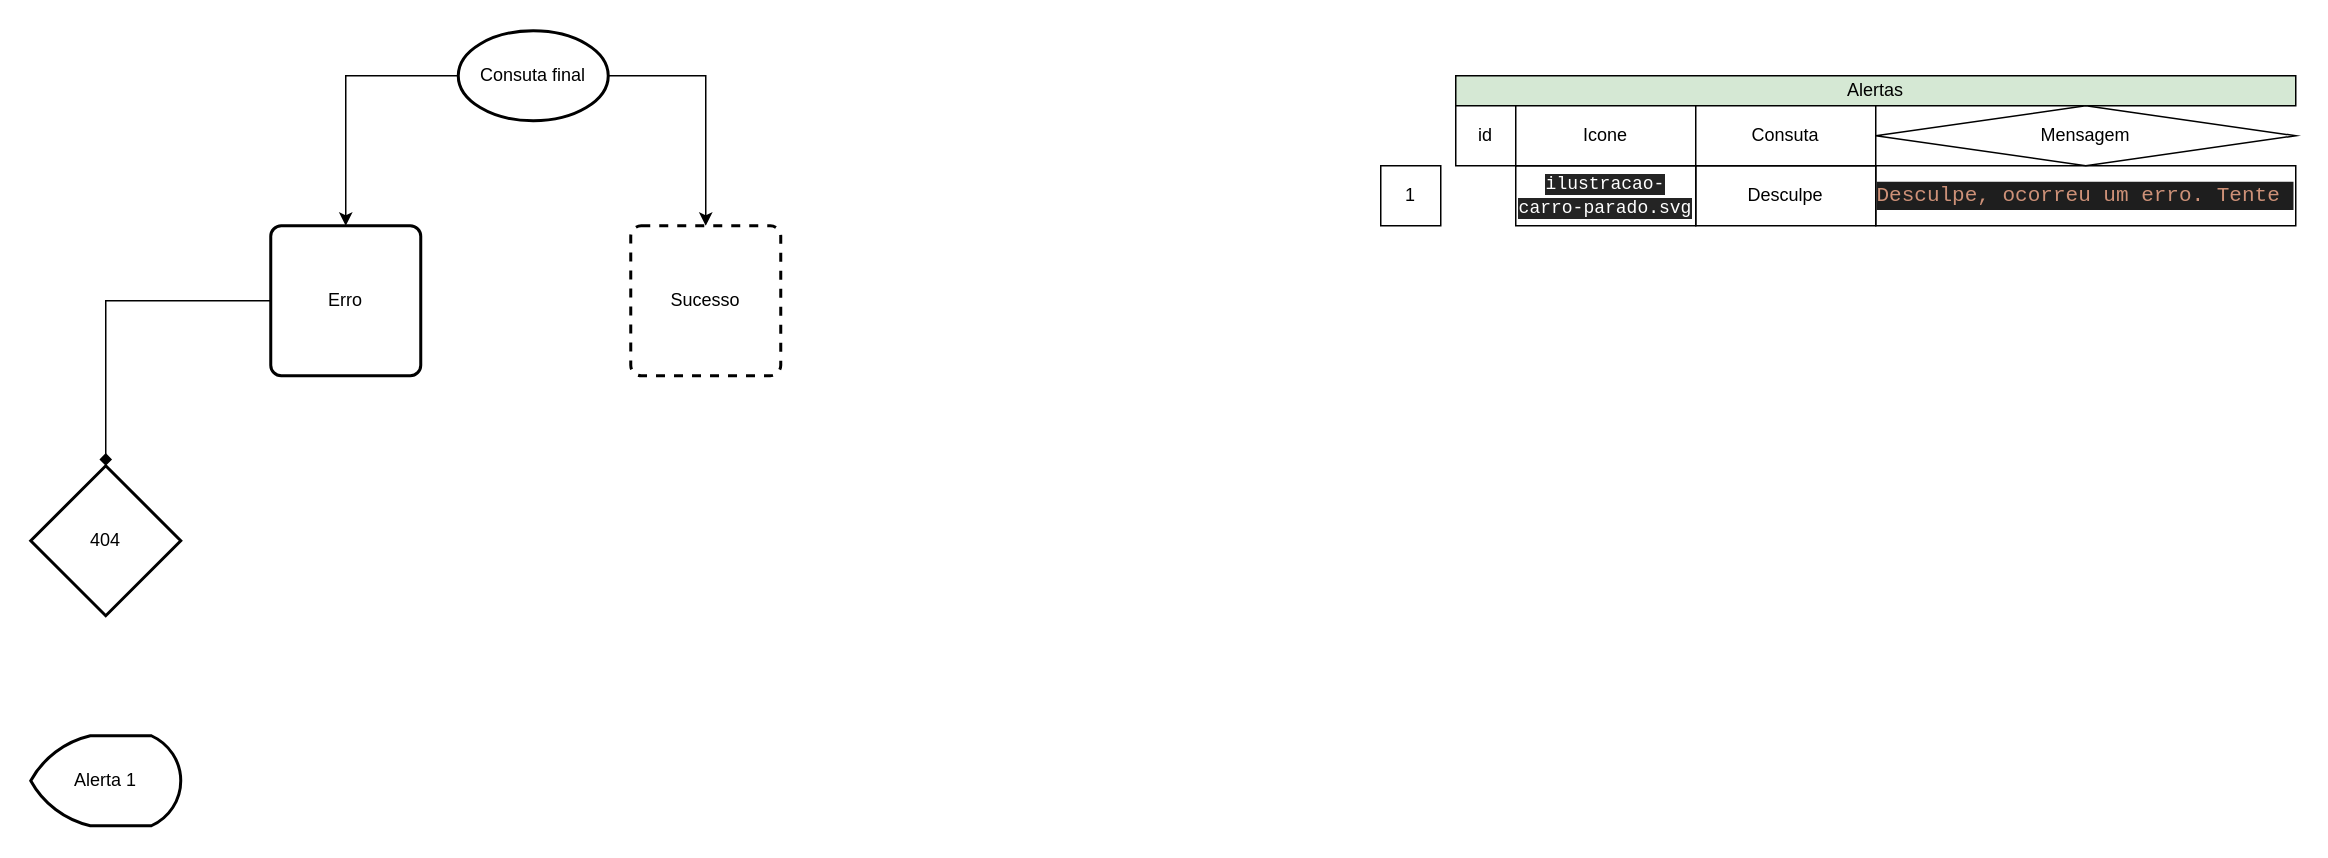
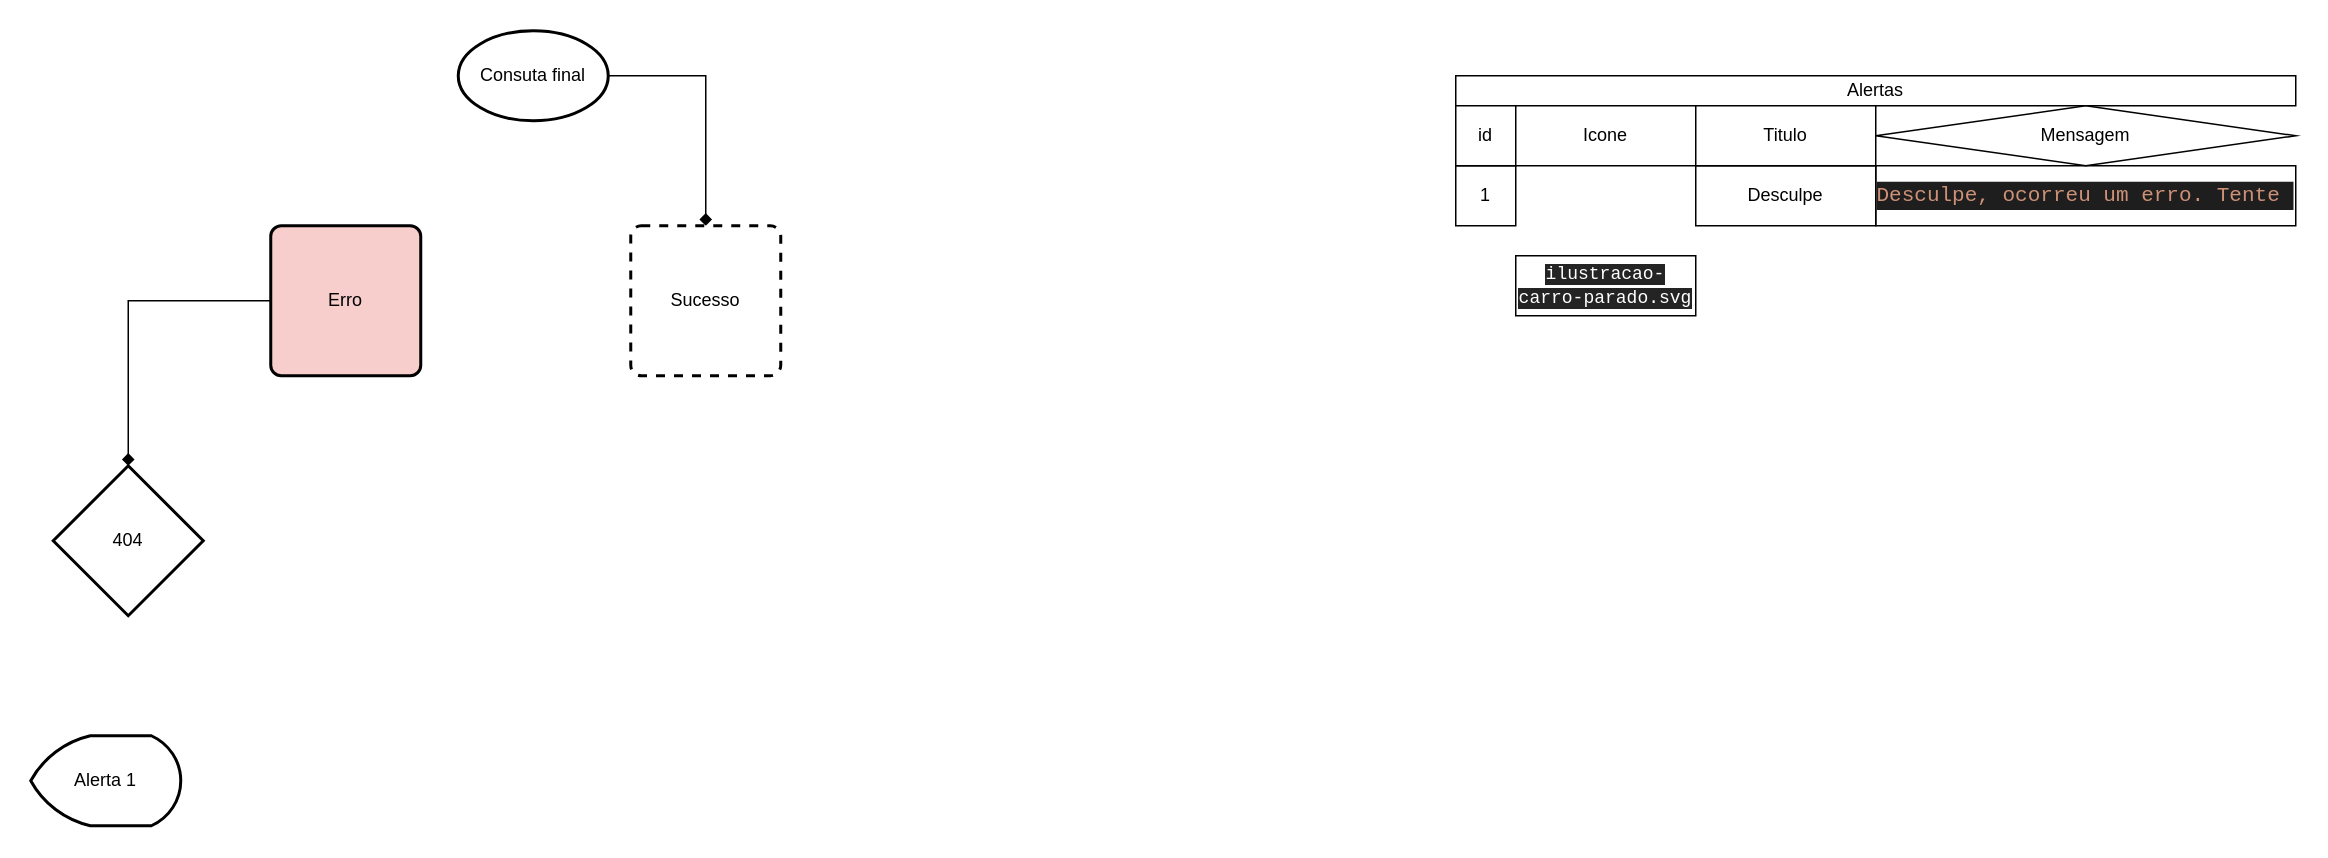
(346, 90) -> none
(1876, 91) -> (1876, 91)
(1786, 136) -> (1786, 136)
(1411, 196) -> (1486, 196)
(1606, 196) -> (1606, 286)
(706, 214) -> (706, 213)
(346, 301) -> (346, 301)
(106, 541) -> (128, 541)
